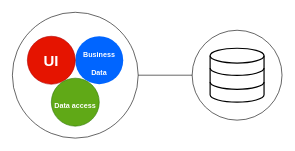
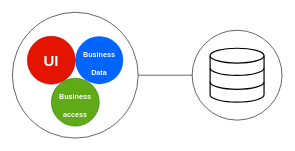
(75, 102) -> (75, 102)
